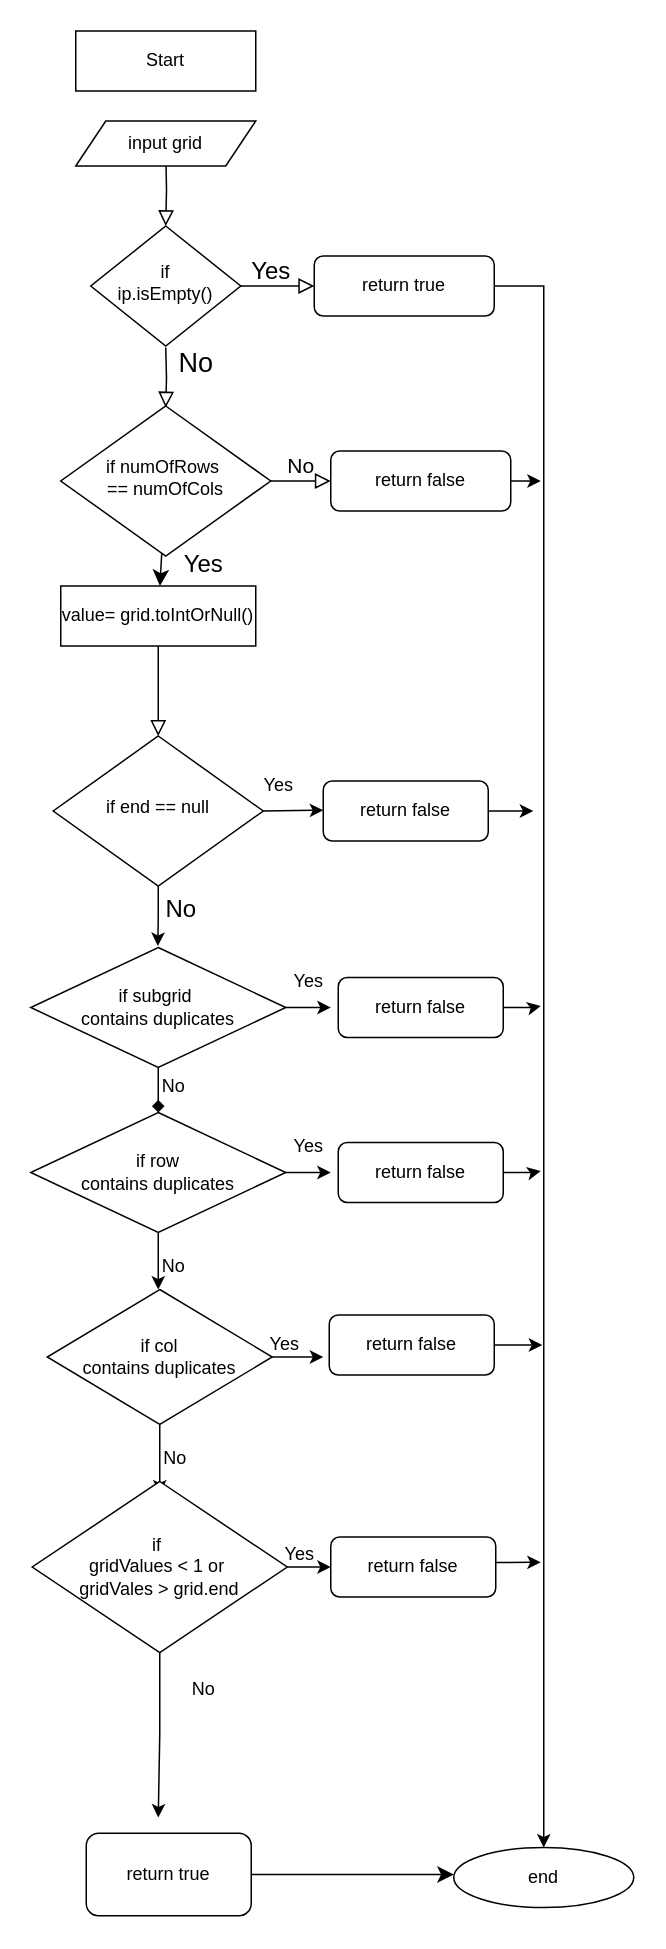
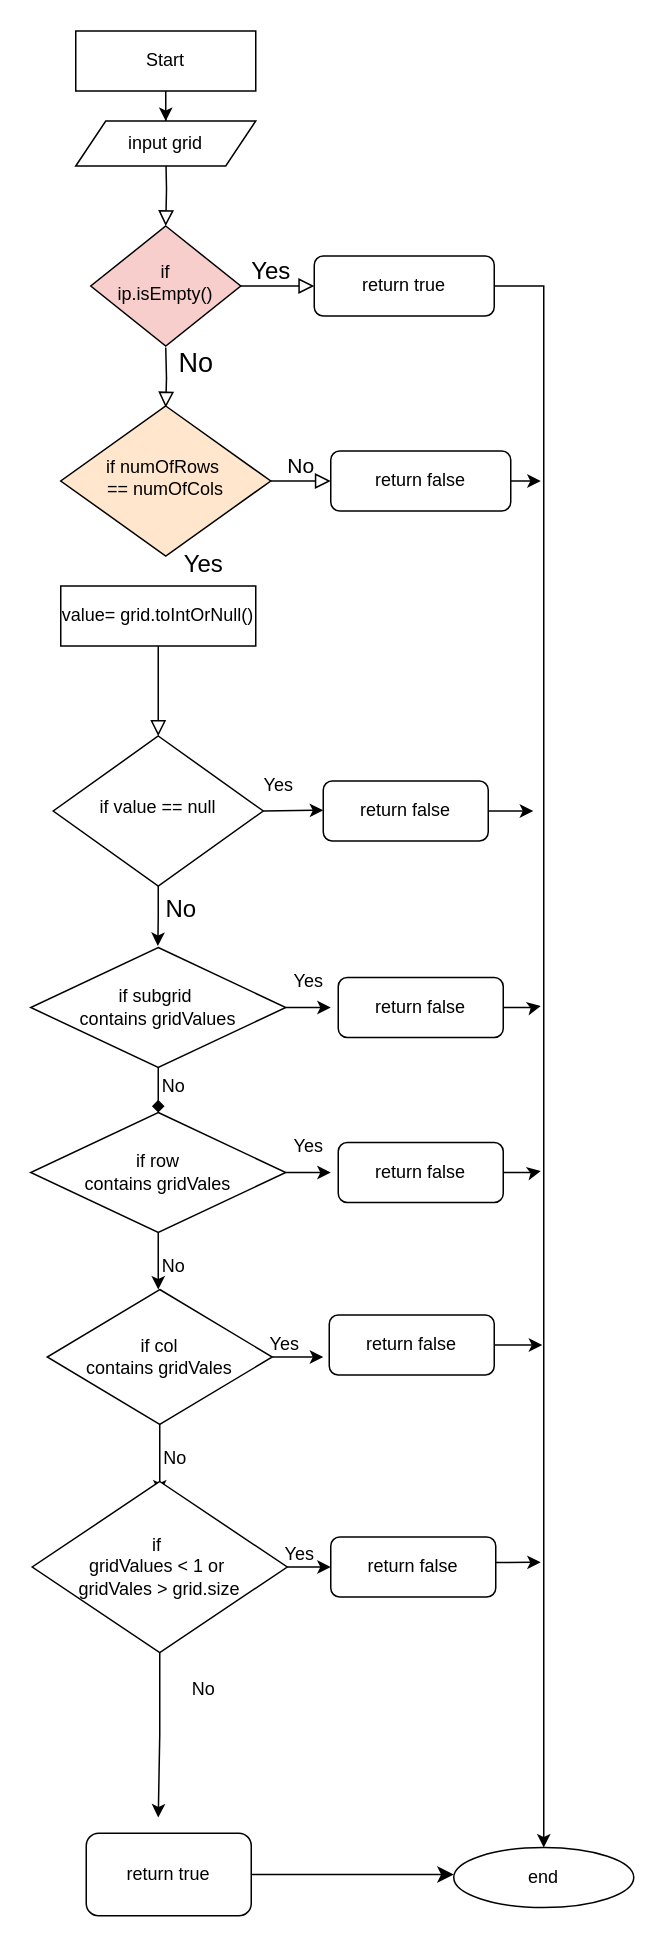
none -> (166, 111)
(166, 286) -> (166, 286)
(166, 481) -> (166, 481)
(161, 563) -> none
(158, 808) -> (158, 808)
(158, 1007) -> (158, 1007)
(158, 1172) -> (158, 1172)
(160, 1357) -> (160, 1357)
(160, 1567) -> (160, 1567)
